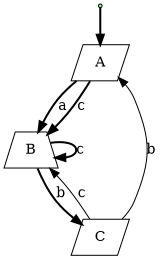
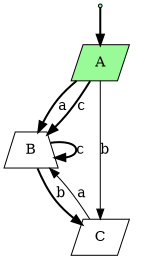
(100, 63) -> (100, 63)
(147, 152) -> (100, 145)
(82, 194) -> (82, 194)
